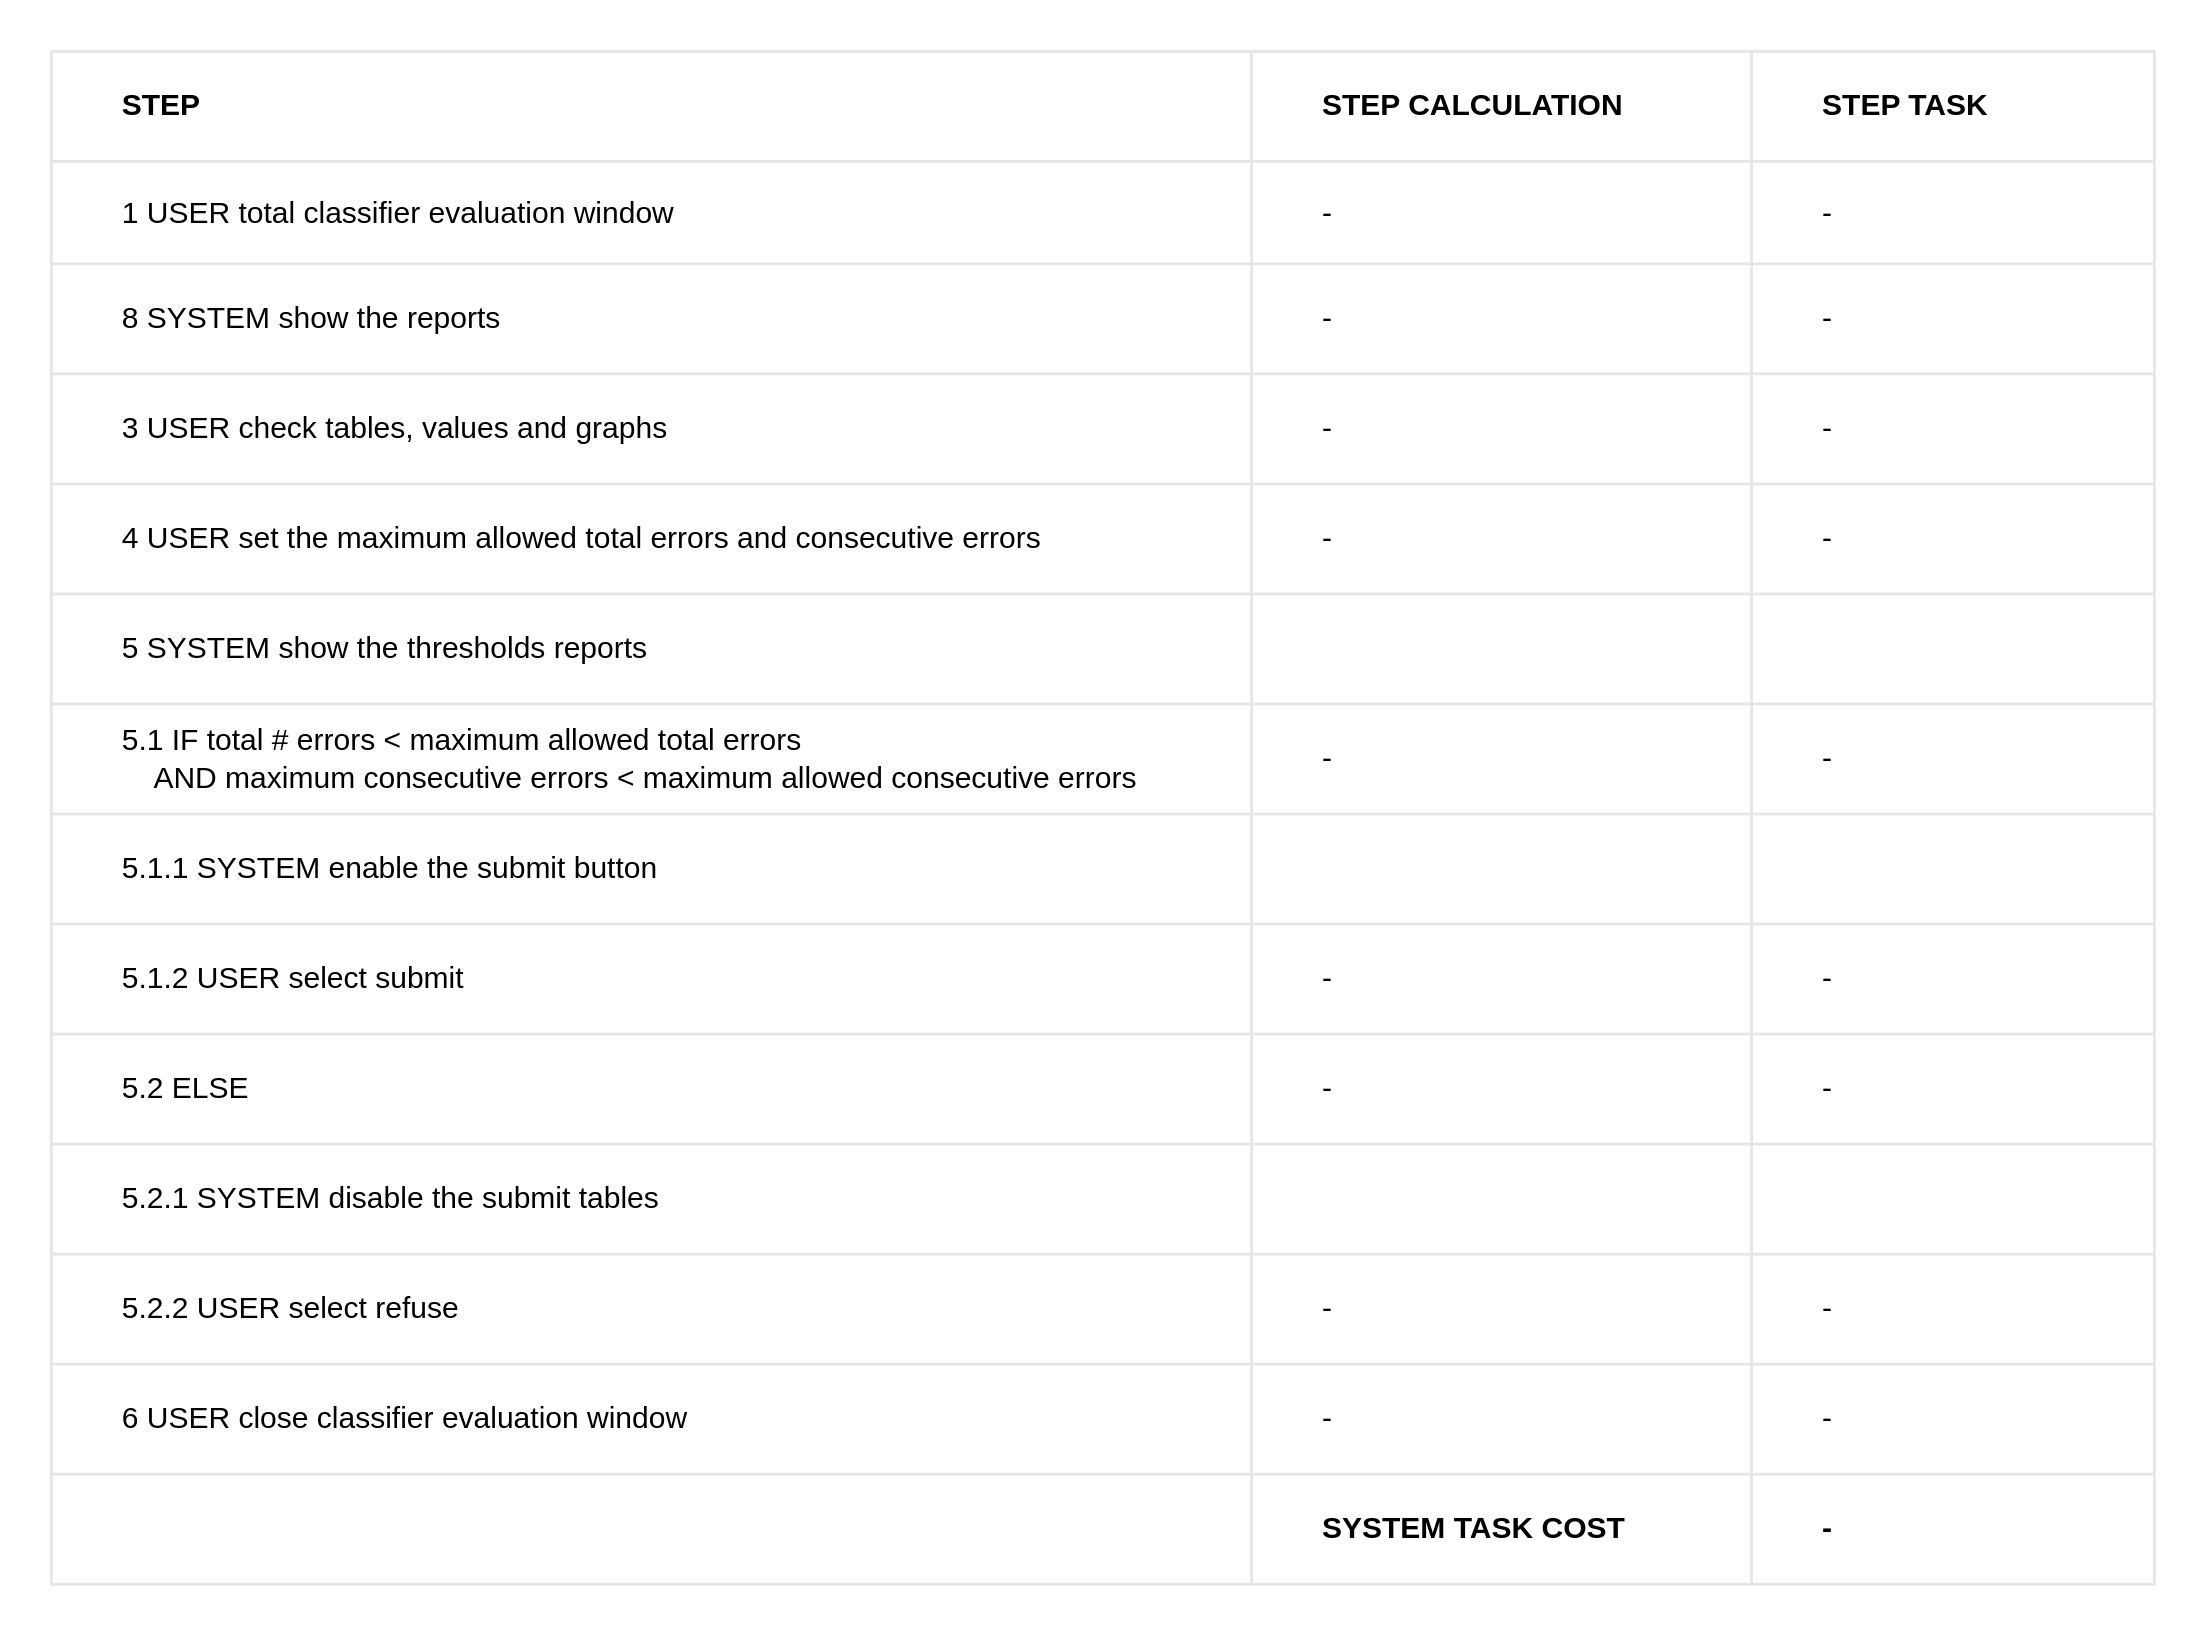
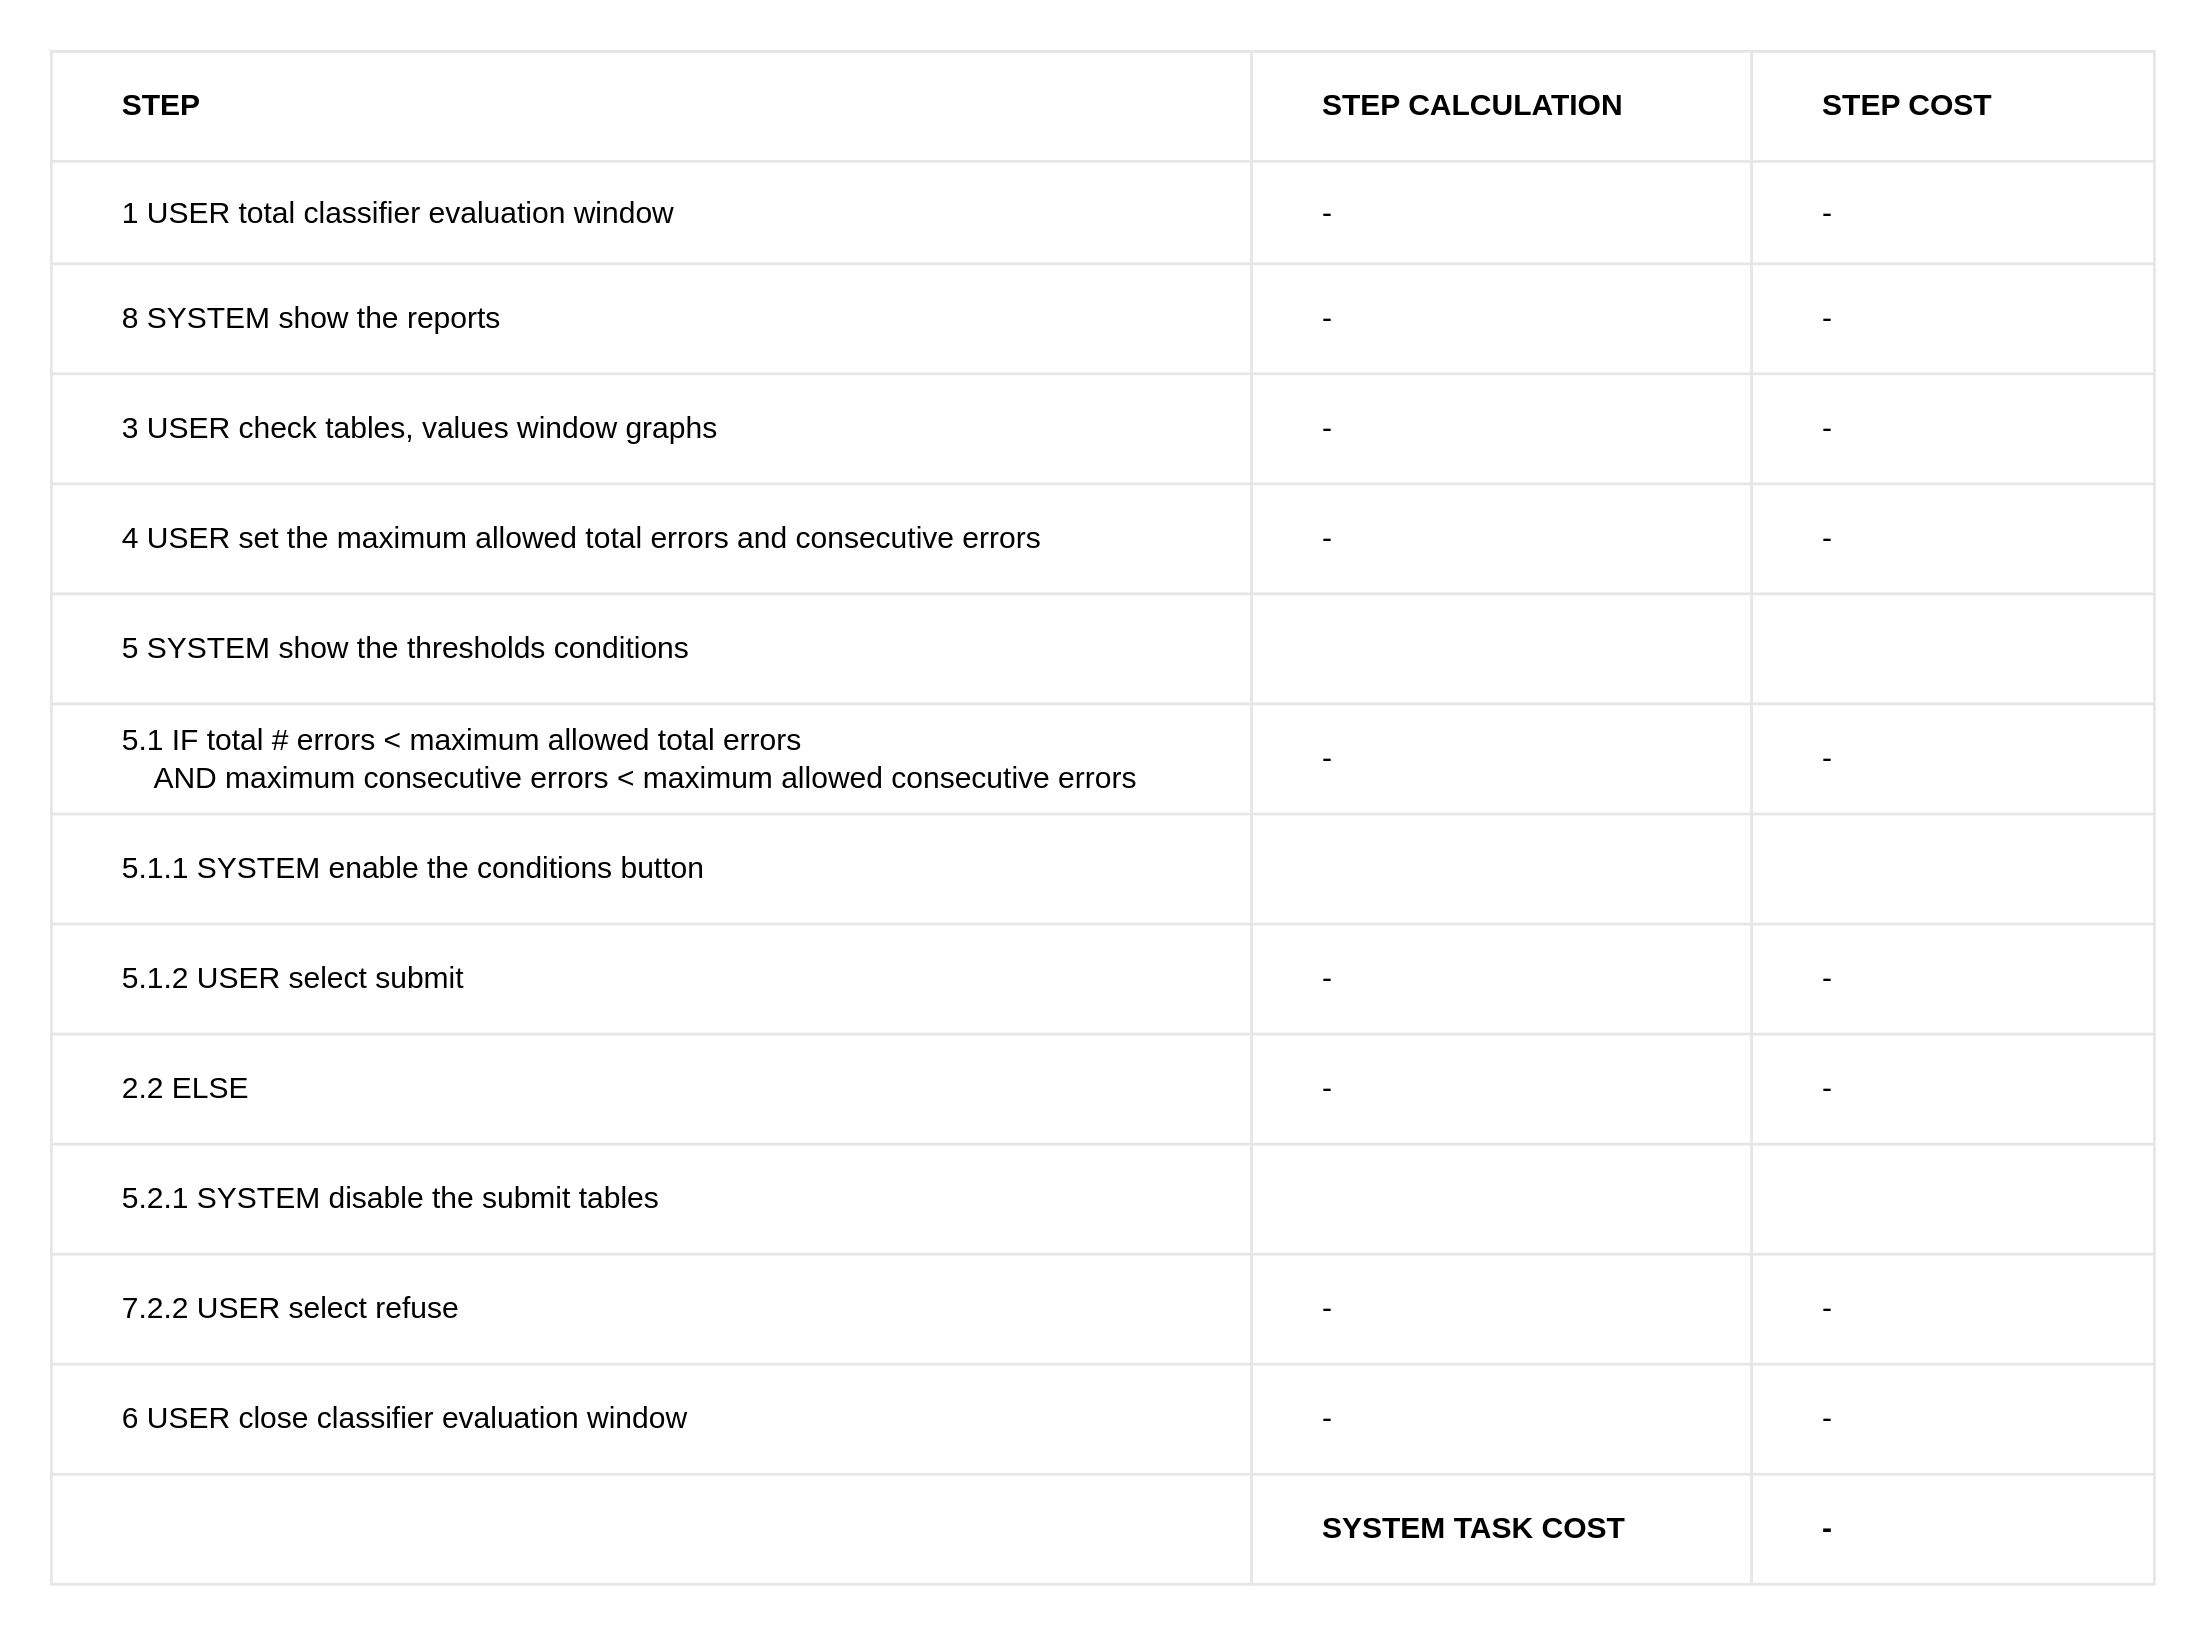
(1828, 106) -> (1828, 106)
(340, 429) -> (362, 429)
(335, 649) -> (353, 649)
(332, 869) -> (362, 869)
(116, 1089) -> (116, 1089)
(234, 1309) -> (234, 1309)
